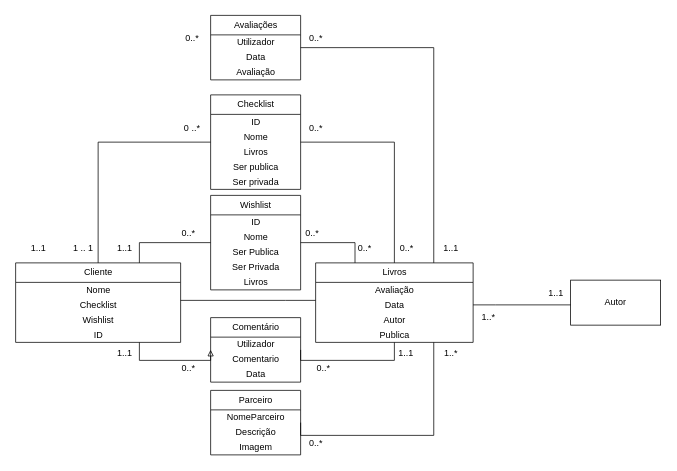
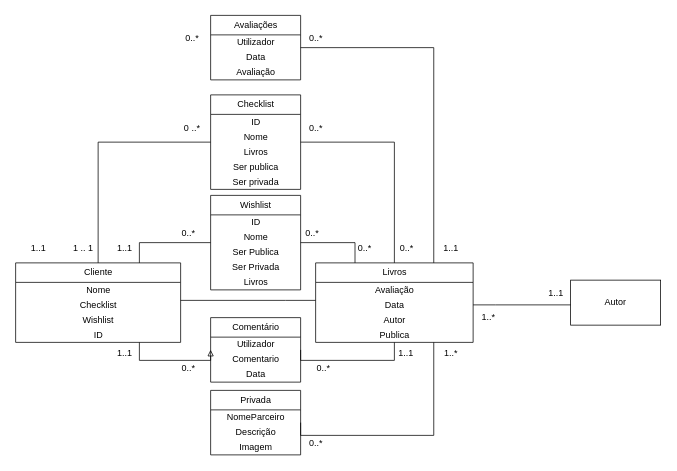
(256, 400) -> (256, 400)
